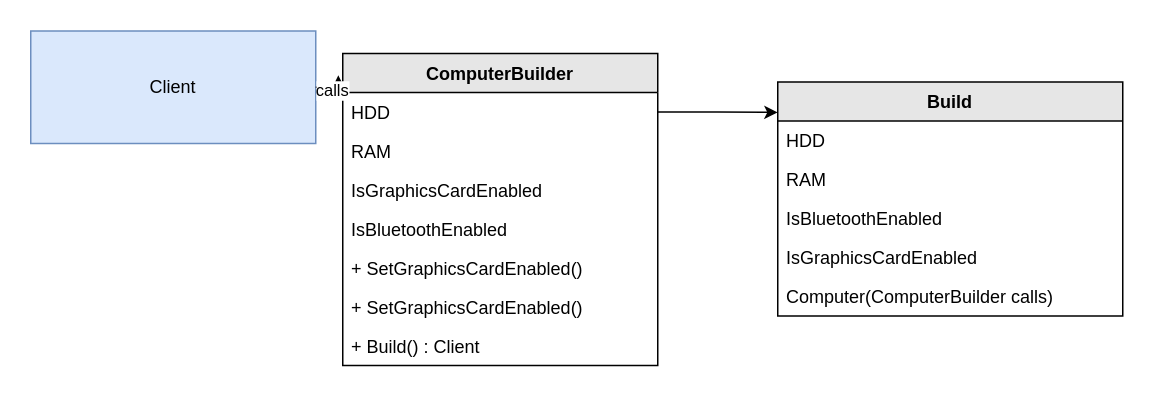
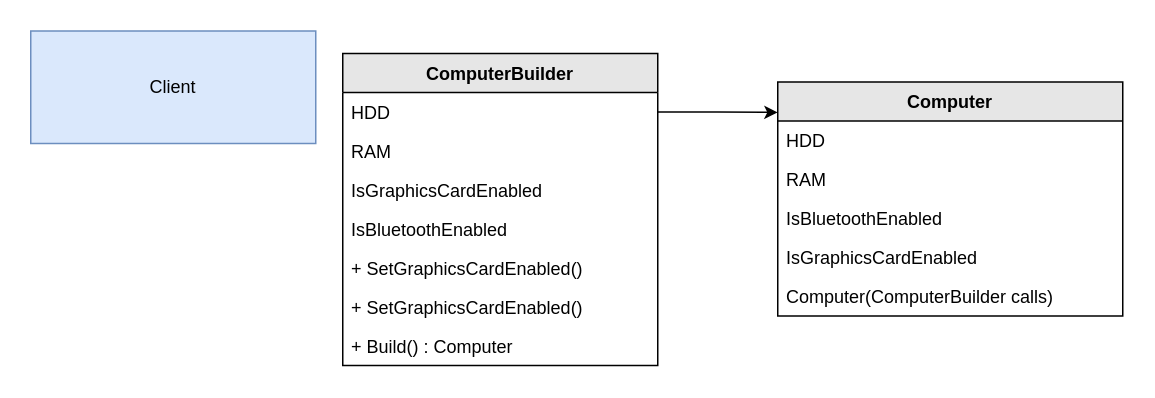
(328, 87) -> none
(950, 103) -> (950, 103)
(424, 348) -> (439, 348)
